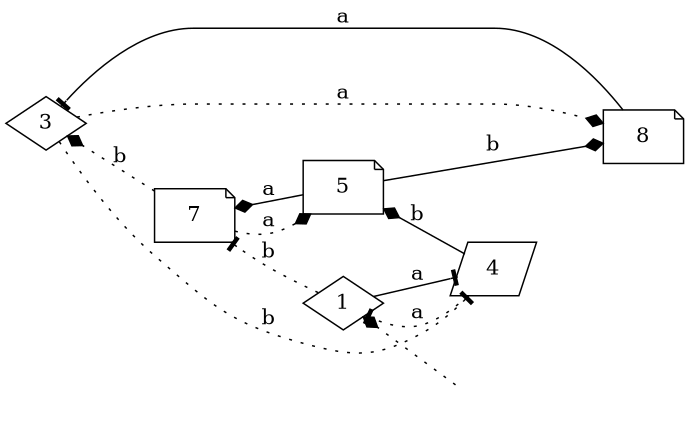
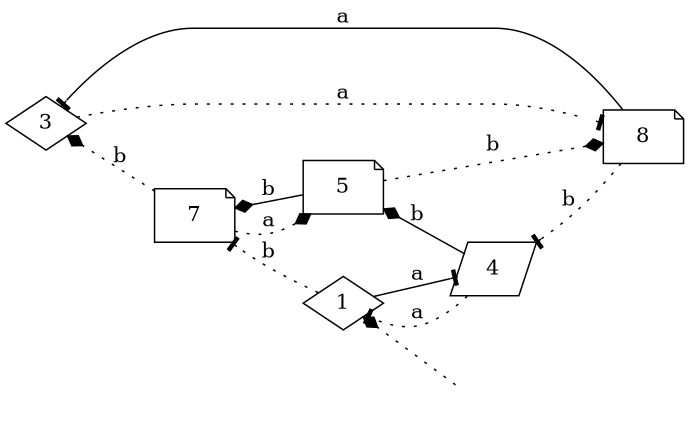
(332, 104) -> (332, 104)
(485, 163) -> (485, 163)
(269, 189) -> (269, 189)
(234, 317) -> (584, 204)
